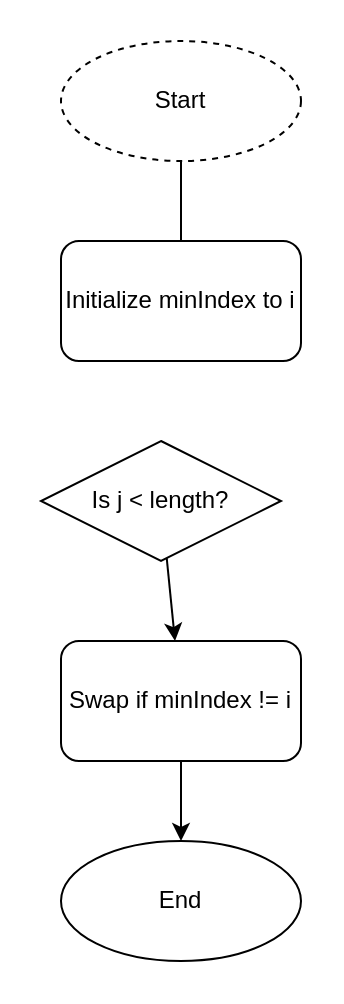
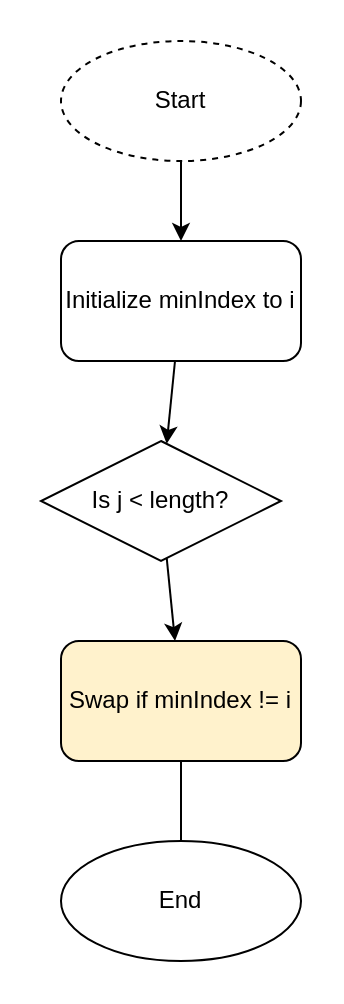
(181, 231) -> (181, 226)
none -> (171, 396)
(181, 701) -> (181, 701)
(181, 826) -> (181, 831)
